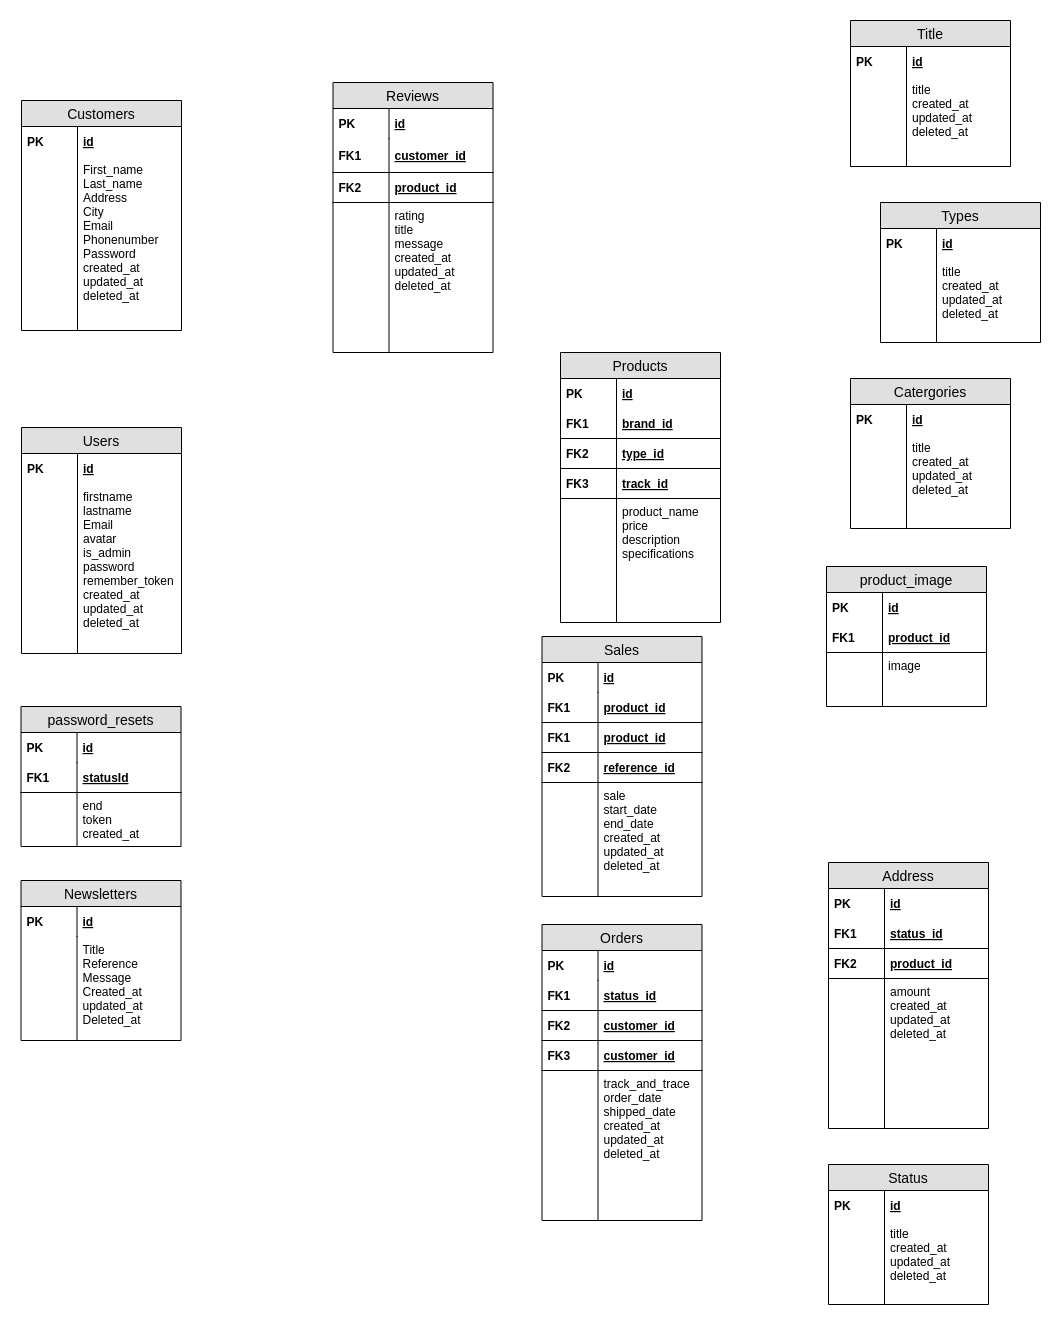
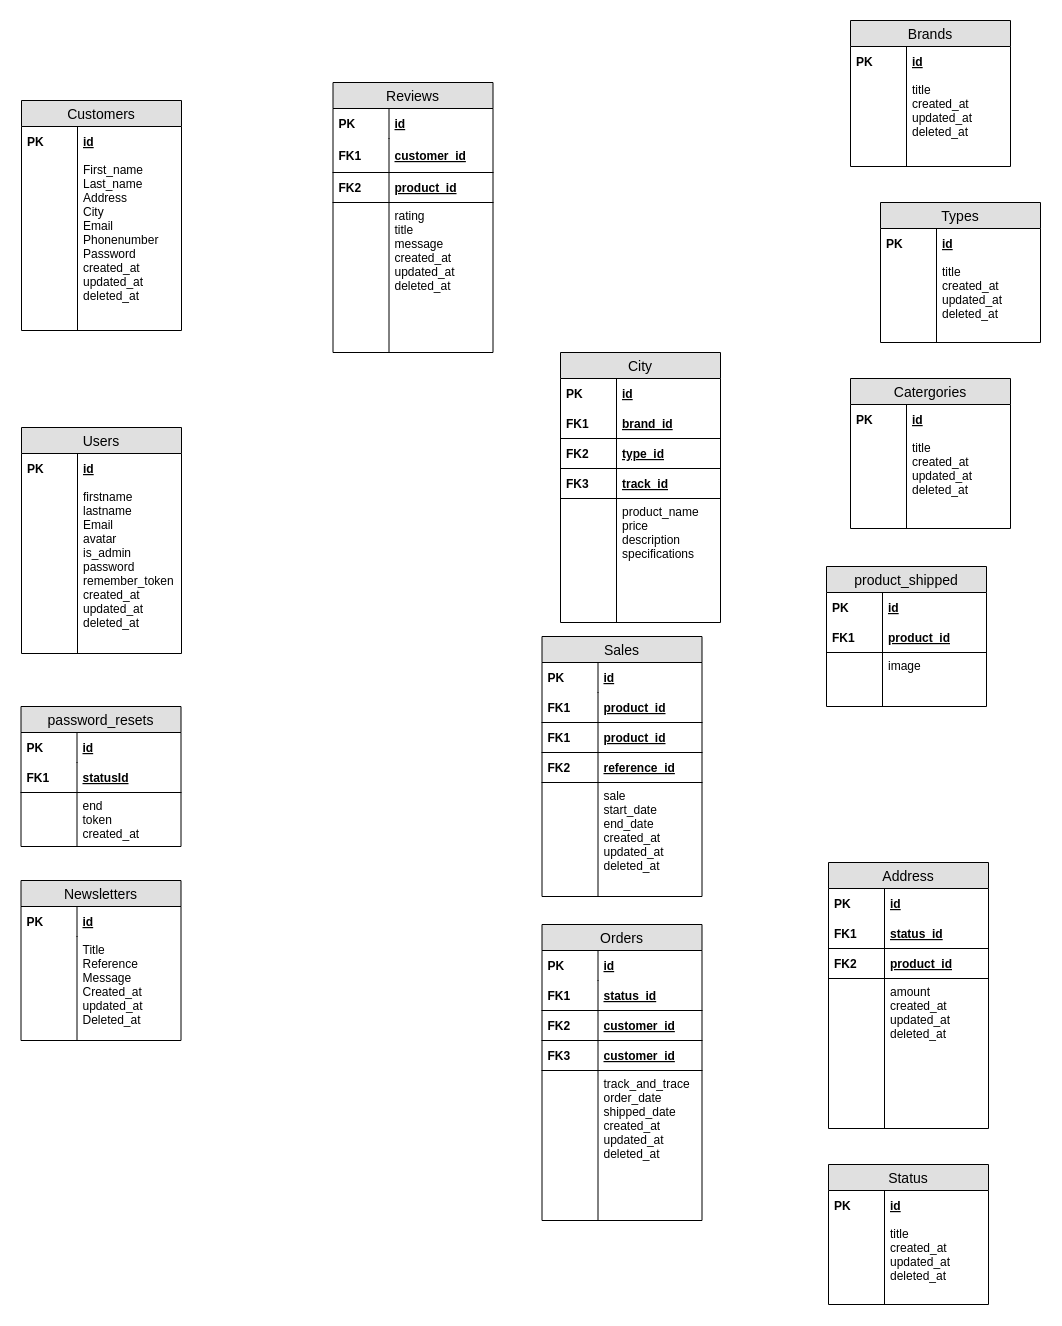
(930, 34) -> (930, 34)
(640, 366) -> (640, 366)
(906, 580) -> (906, 580)
